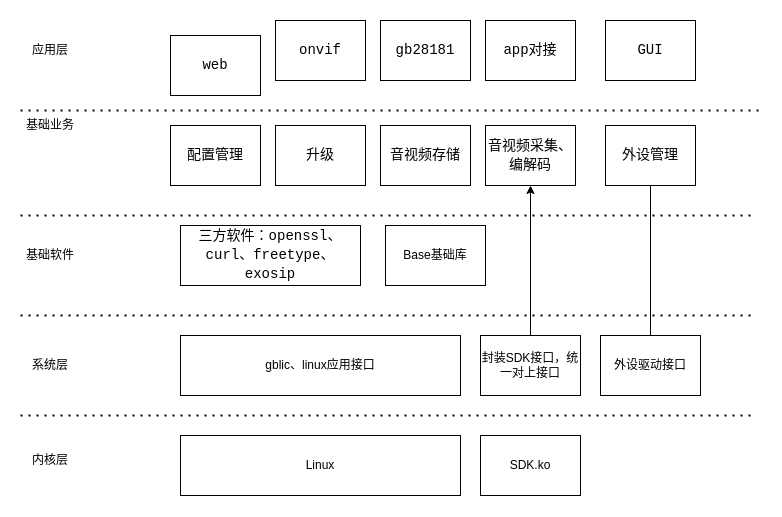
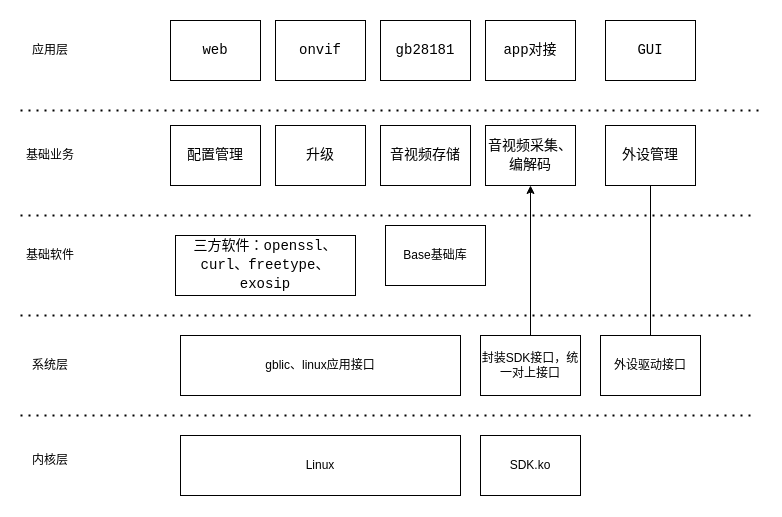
(216, 66) -> (216, 51)
(51, 126) -> (51, 156)
(271, 256) -> (266, 266)
